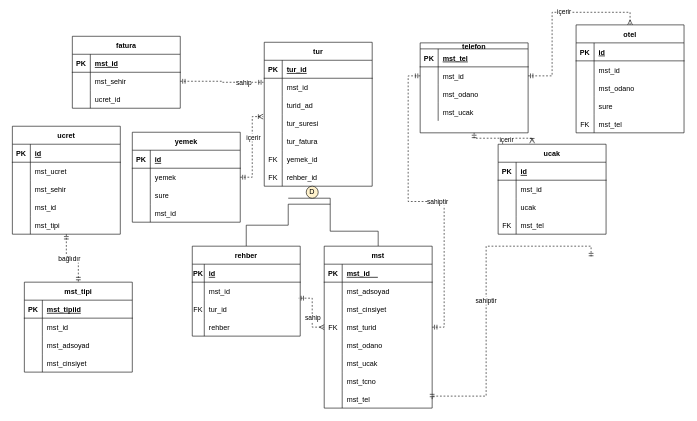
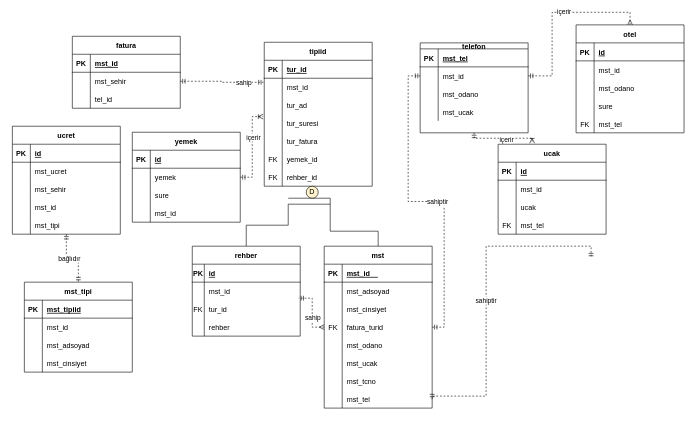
(318, 52) -> (318, 52)
(110, 100) -> (105, 100)
(302, 106) -> (299, 106)
(364, 328) -> (370, 328)
